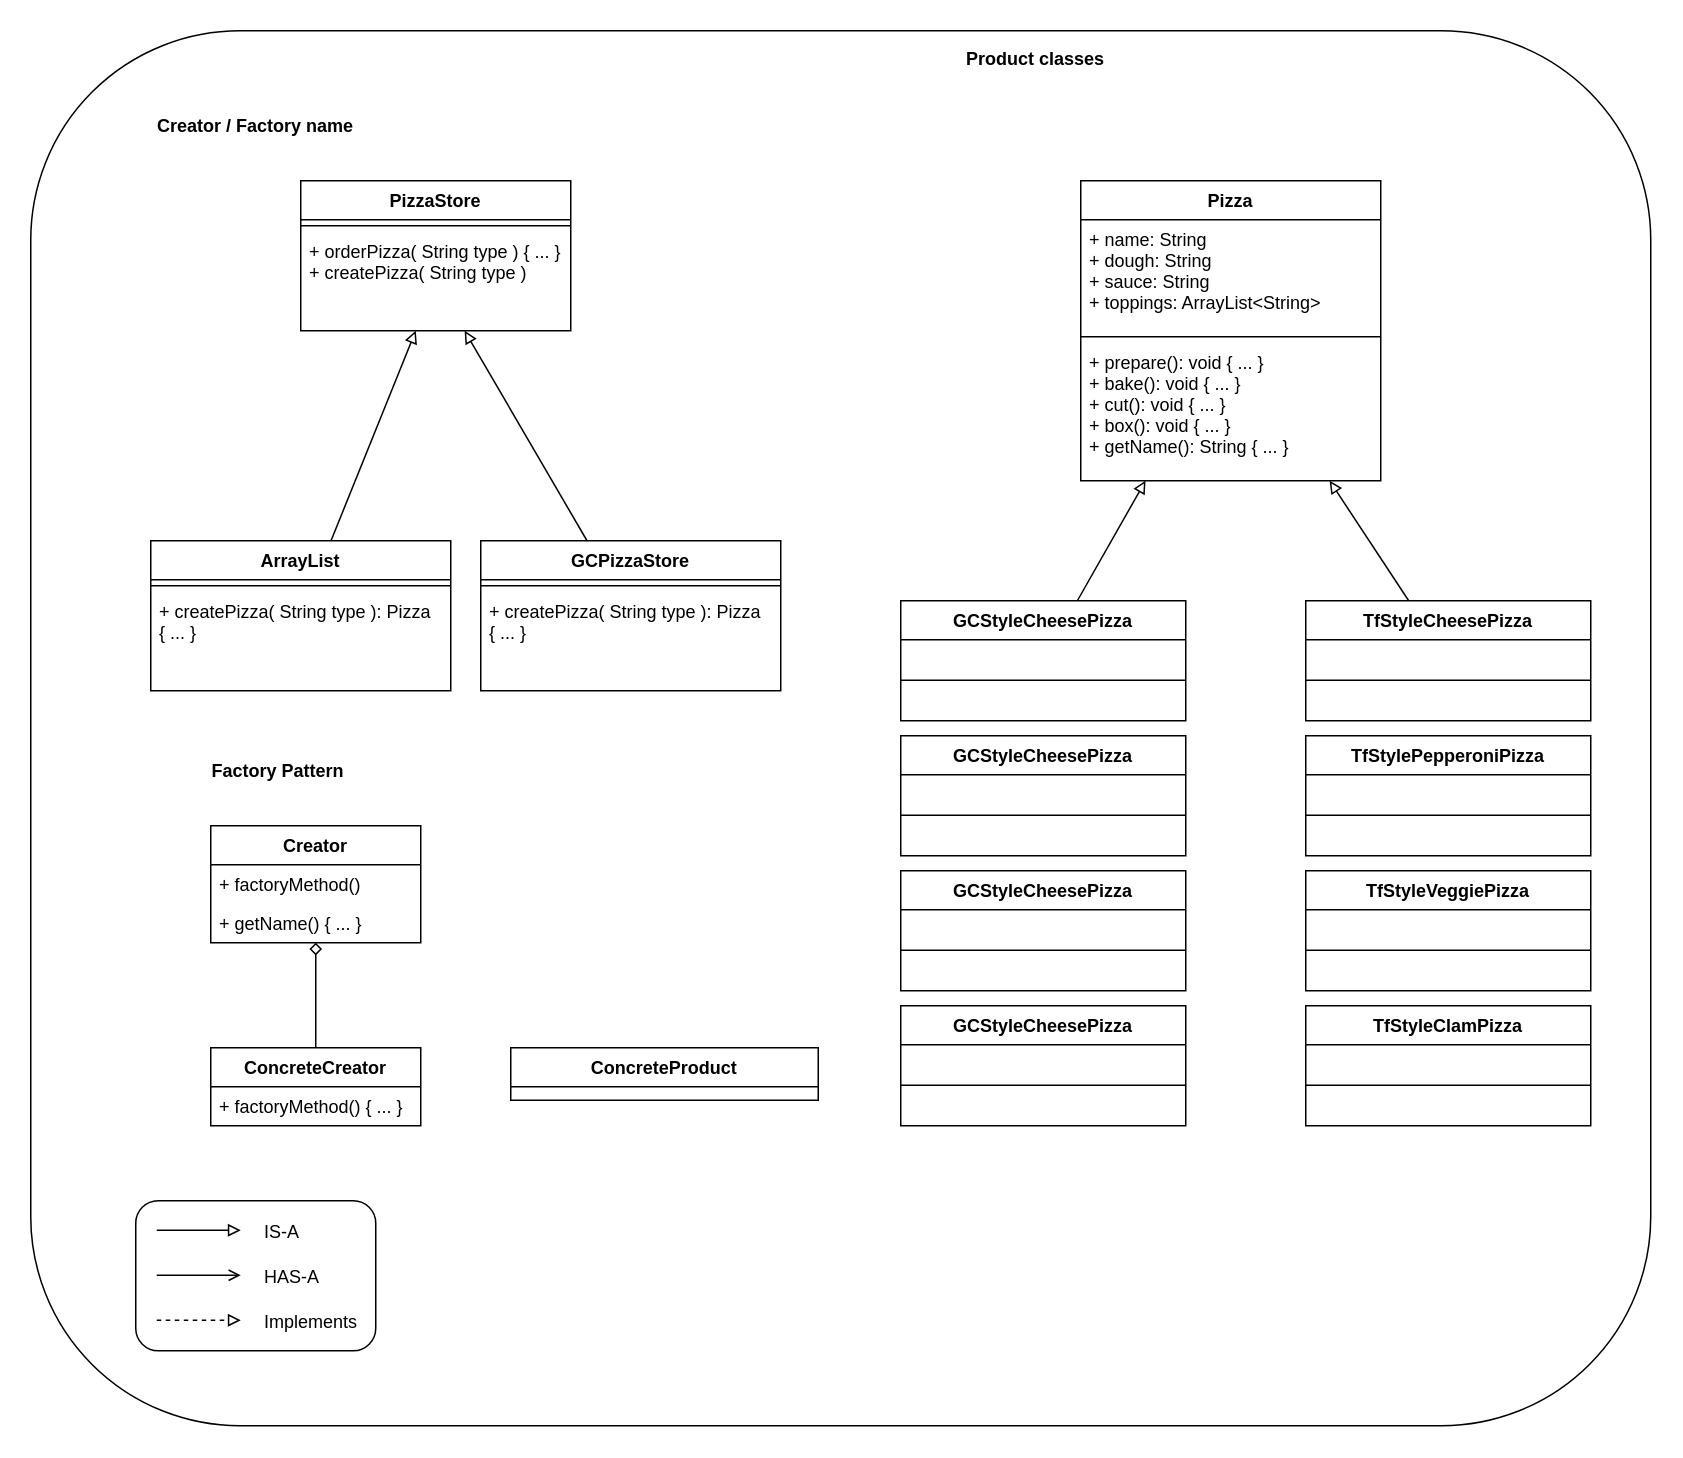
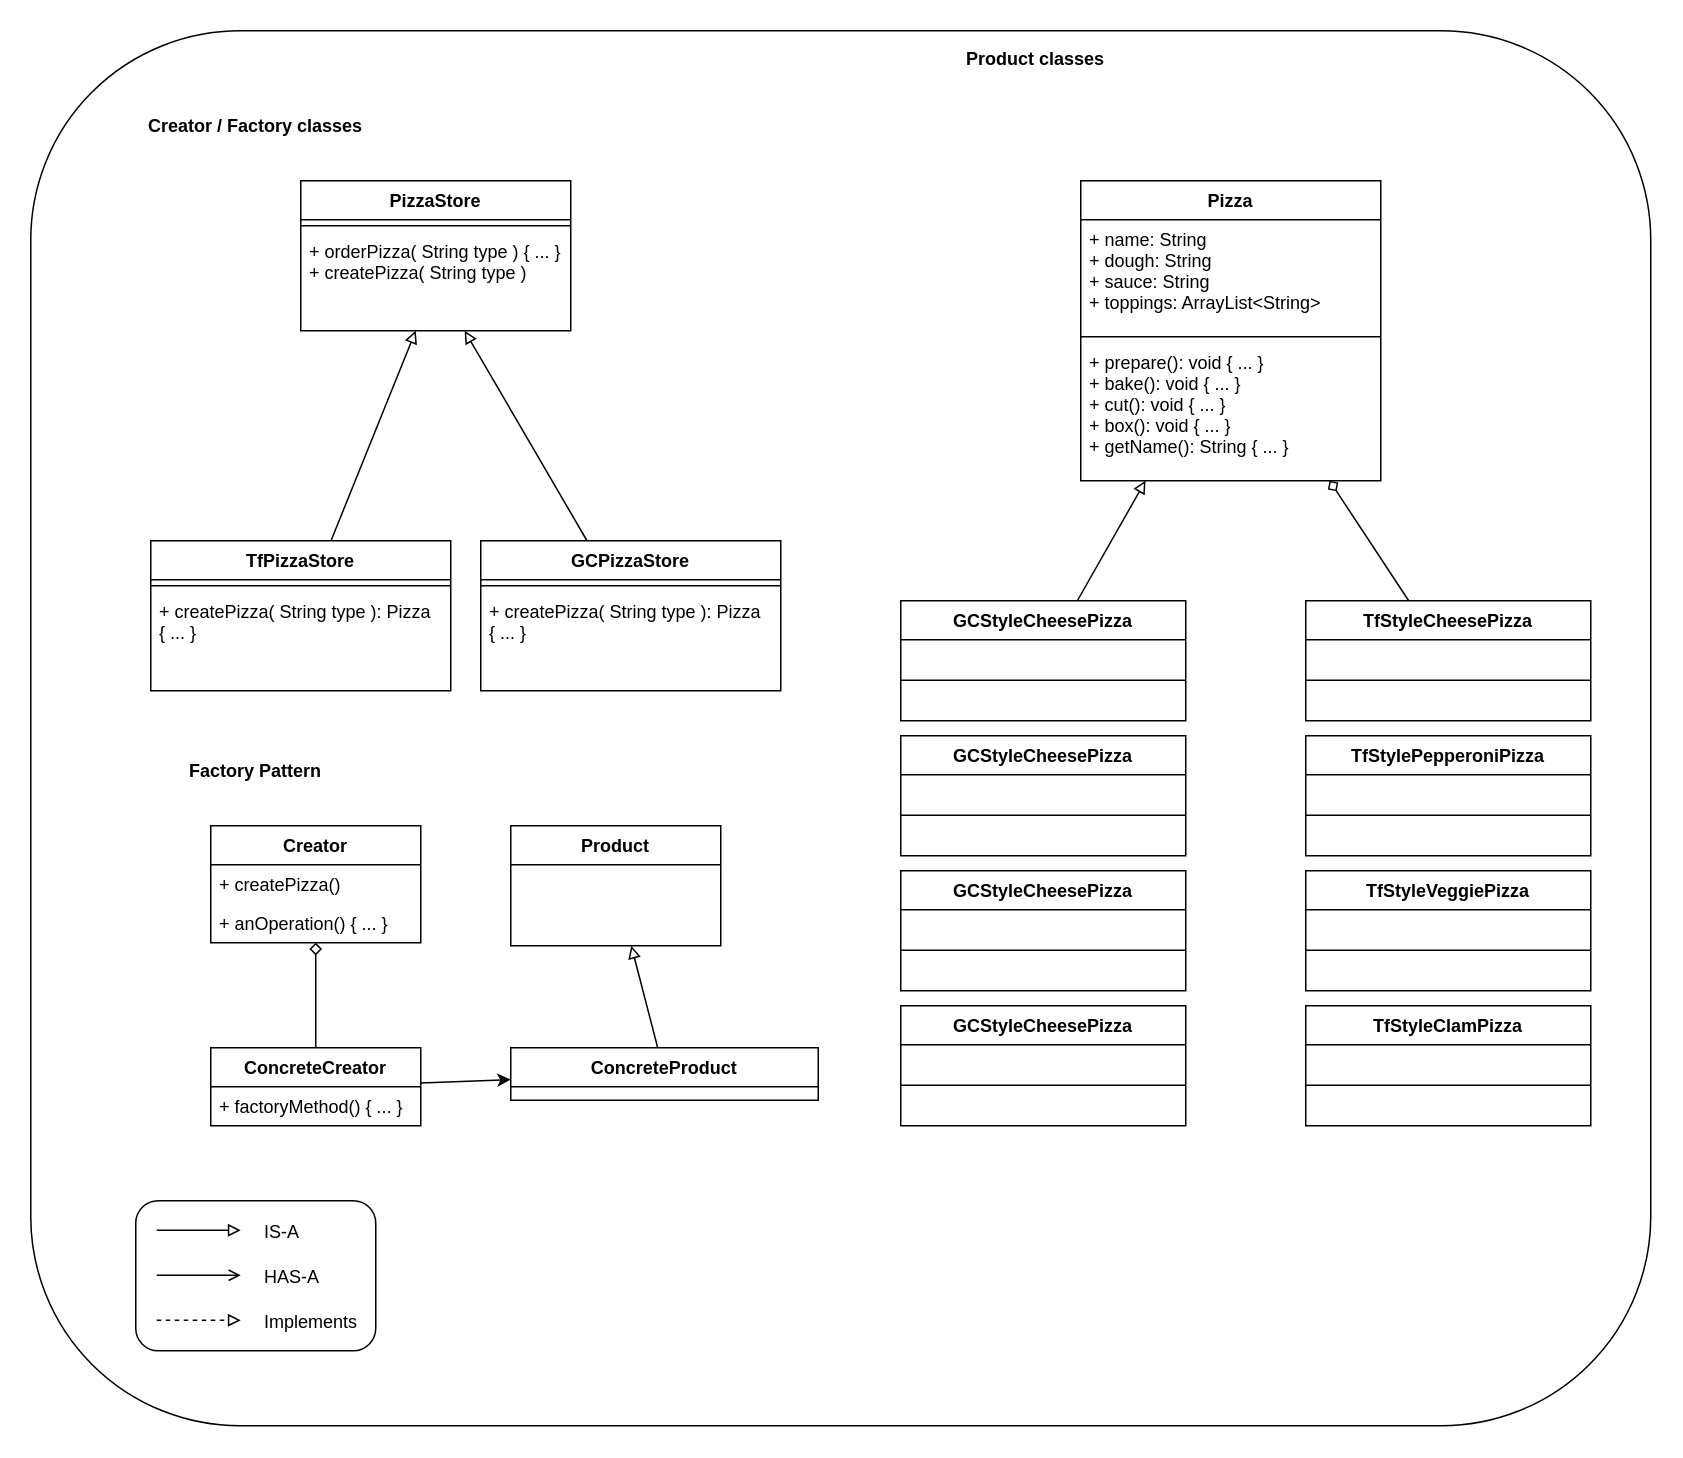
(255, 126) -> (255, 126)
(1337, 492) -> (1337, 491)
(300, 561) -> (300, 561)
(278, 770) -> (256, 770)
(302, 885) -> (290, 885)
none -> (616, 886)
(298, 924) -> (316, 924)
none -> (646, 1001)
none -> (462, 1081)
